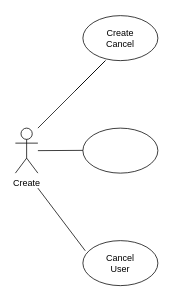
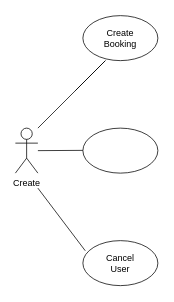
(120, 38) -> (120, 38)
